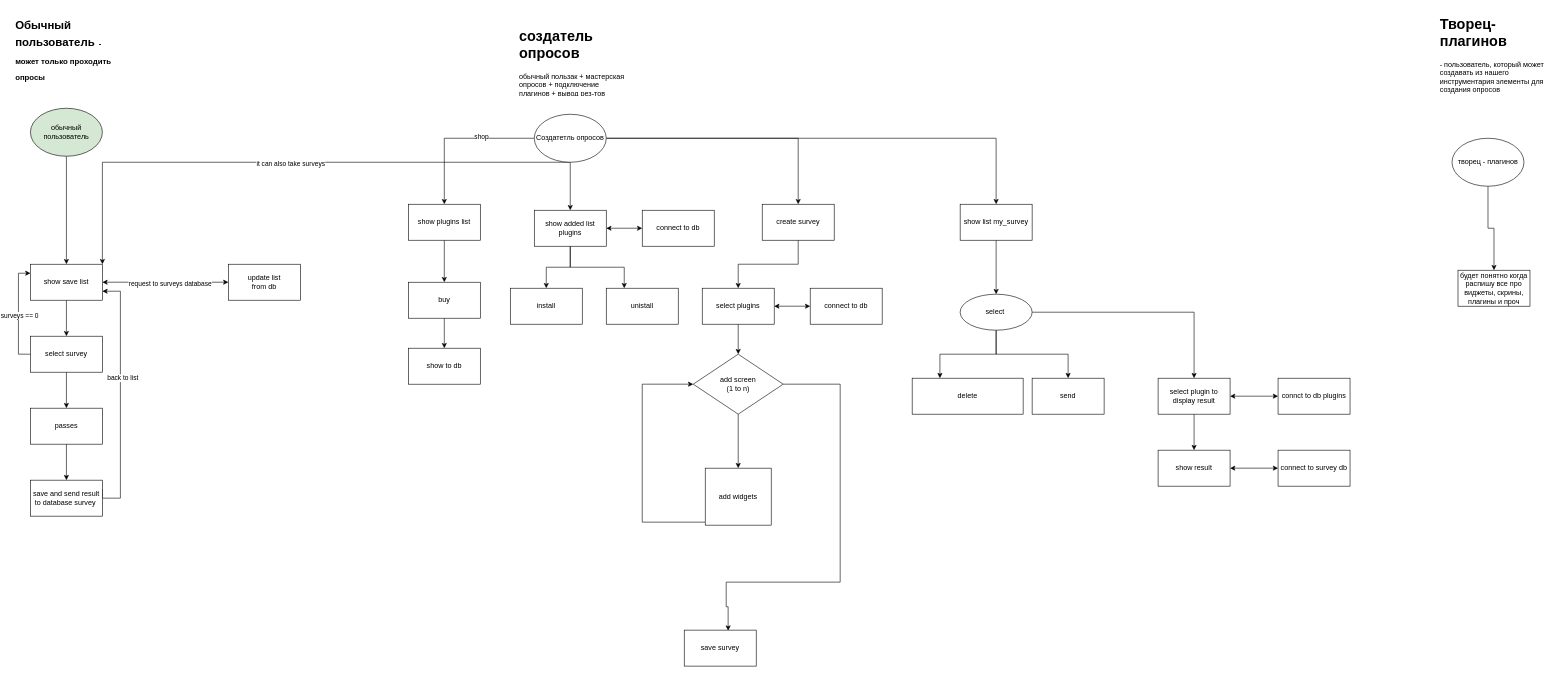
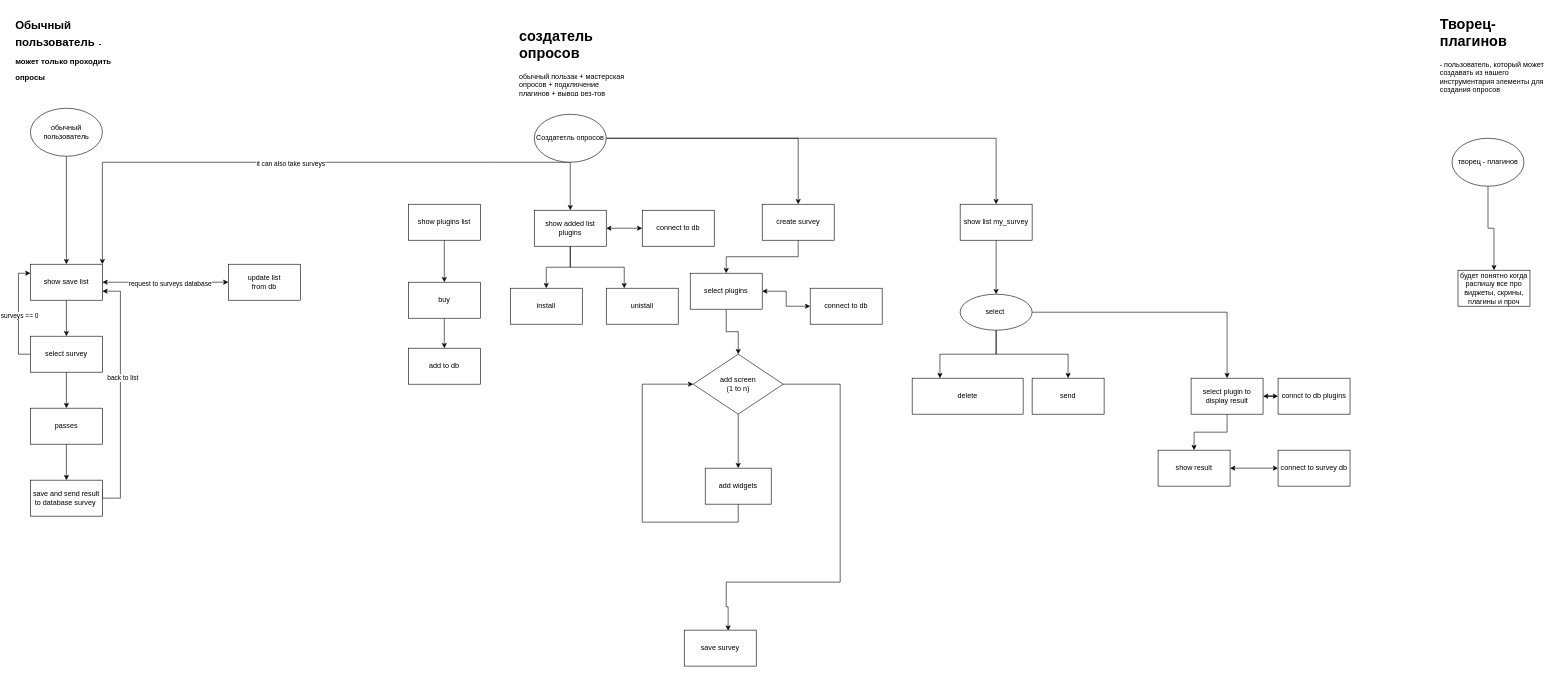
(66, 132) -> (66, 132)
(481, 138) -> none
(738, 306) -> (726, 291)
(444, 366) -> (444, 366)
(1194, 396) -> (1227, 396)
(738, 497) -> (738, 486)
